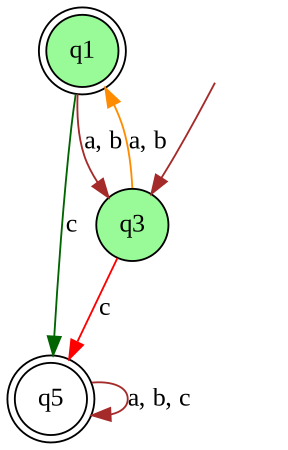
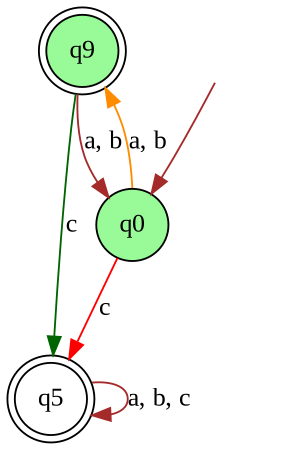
(82, 51) -> (82, 51)
(132, 225) -> (132, 225)
